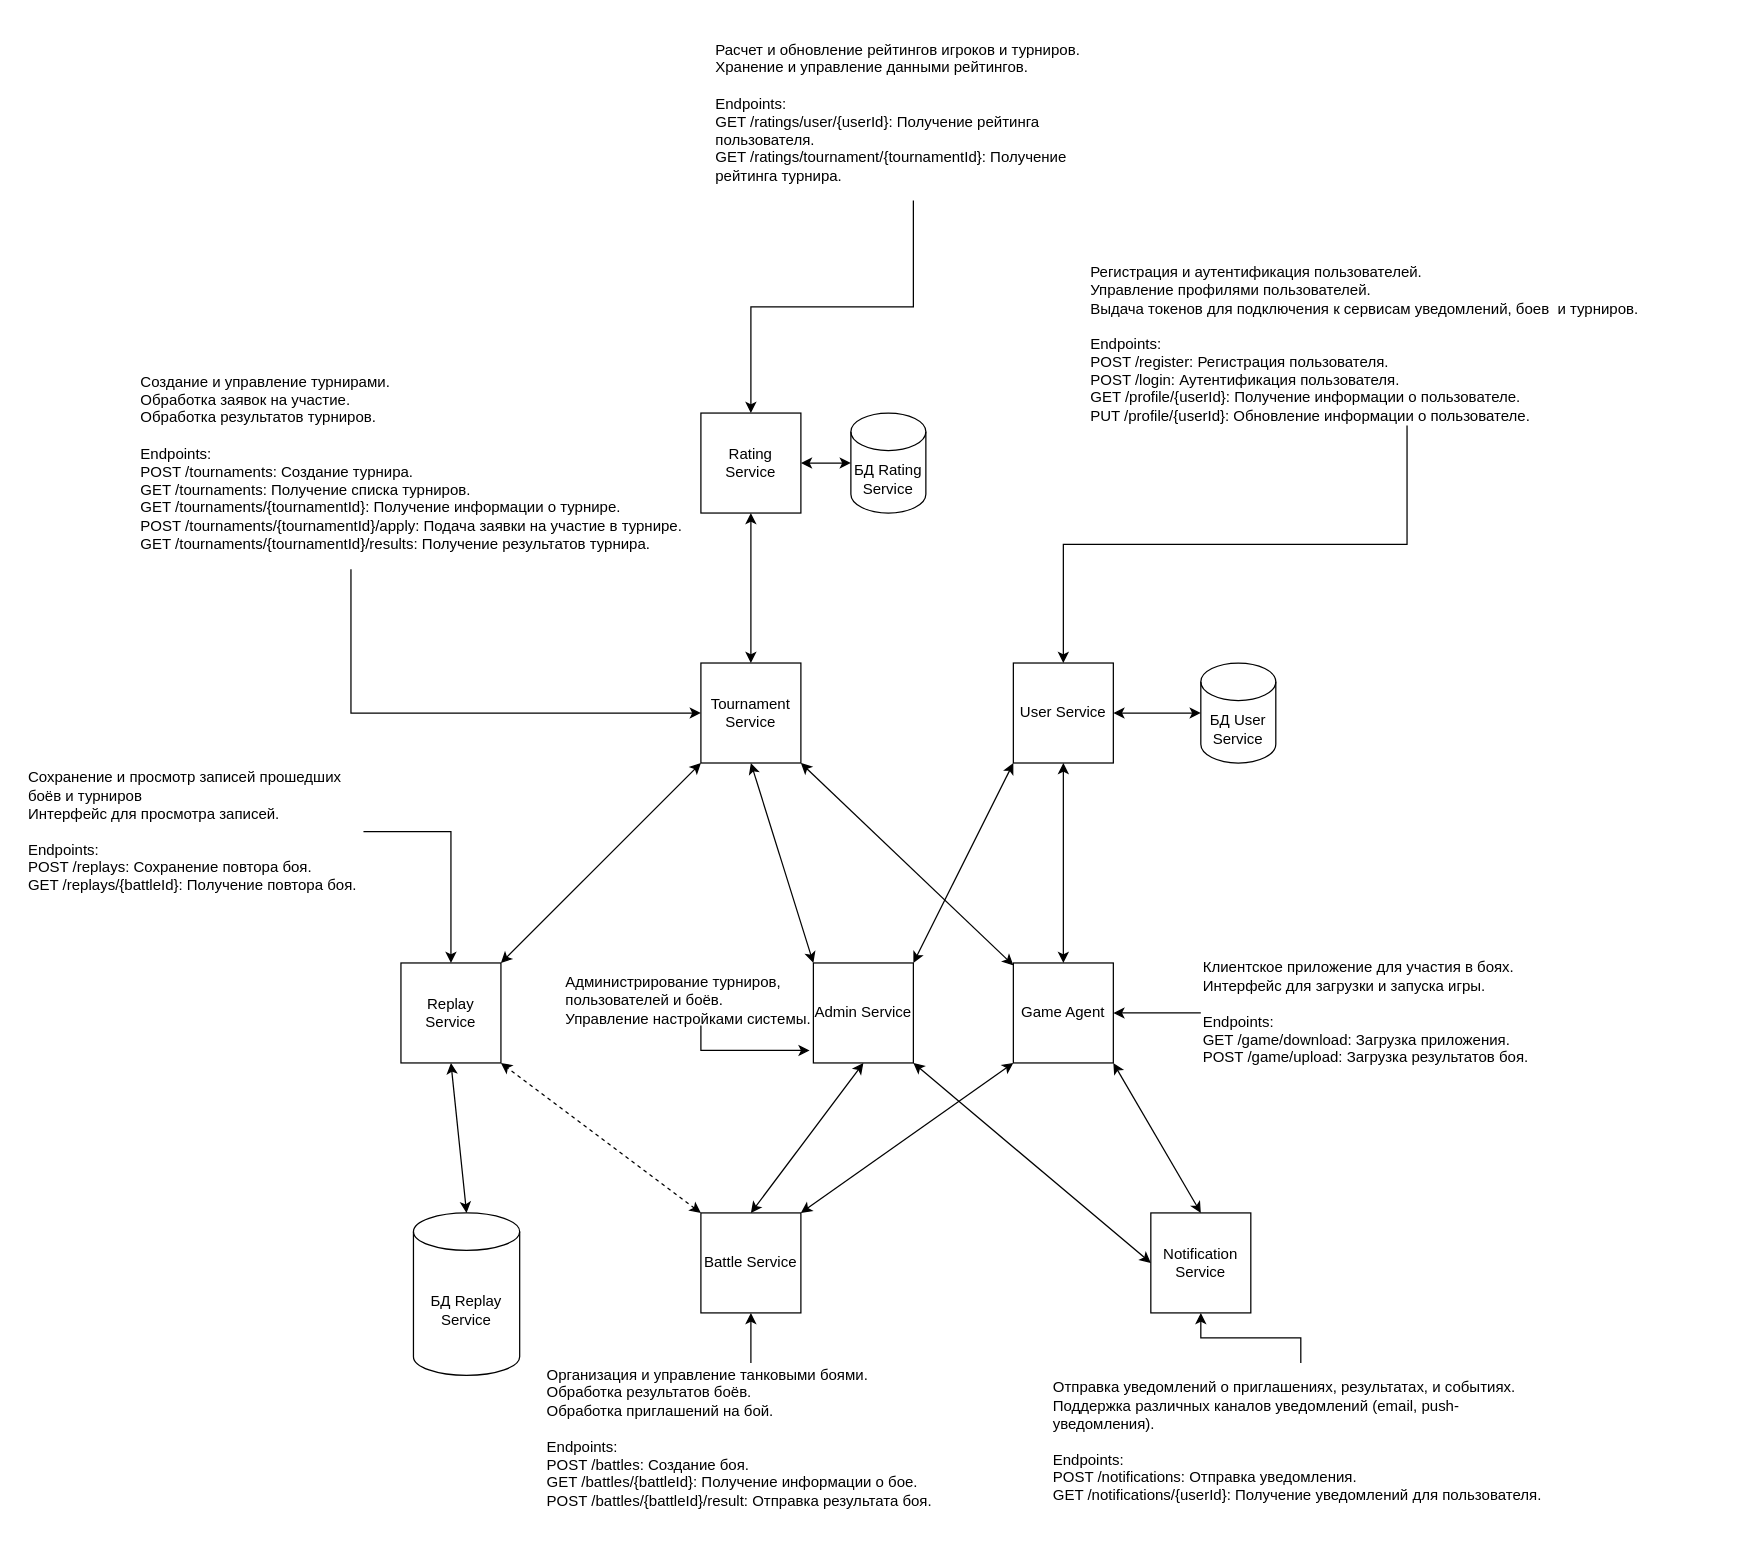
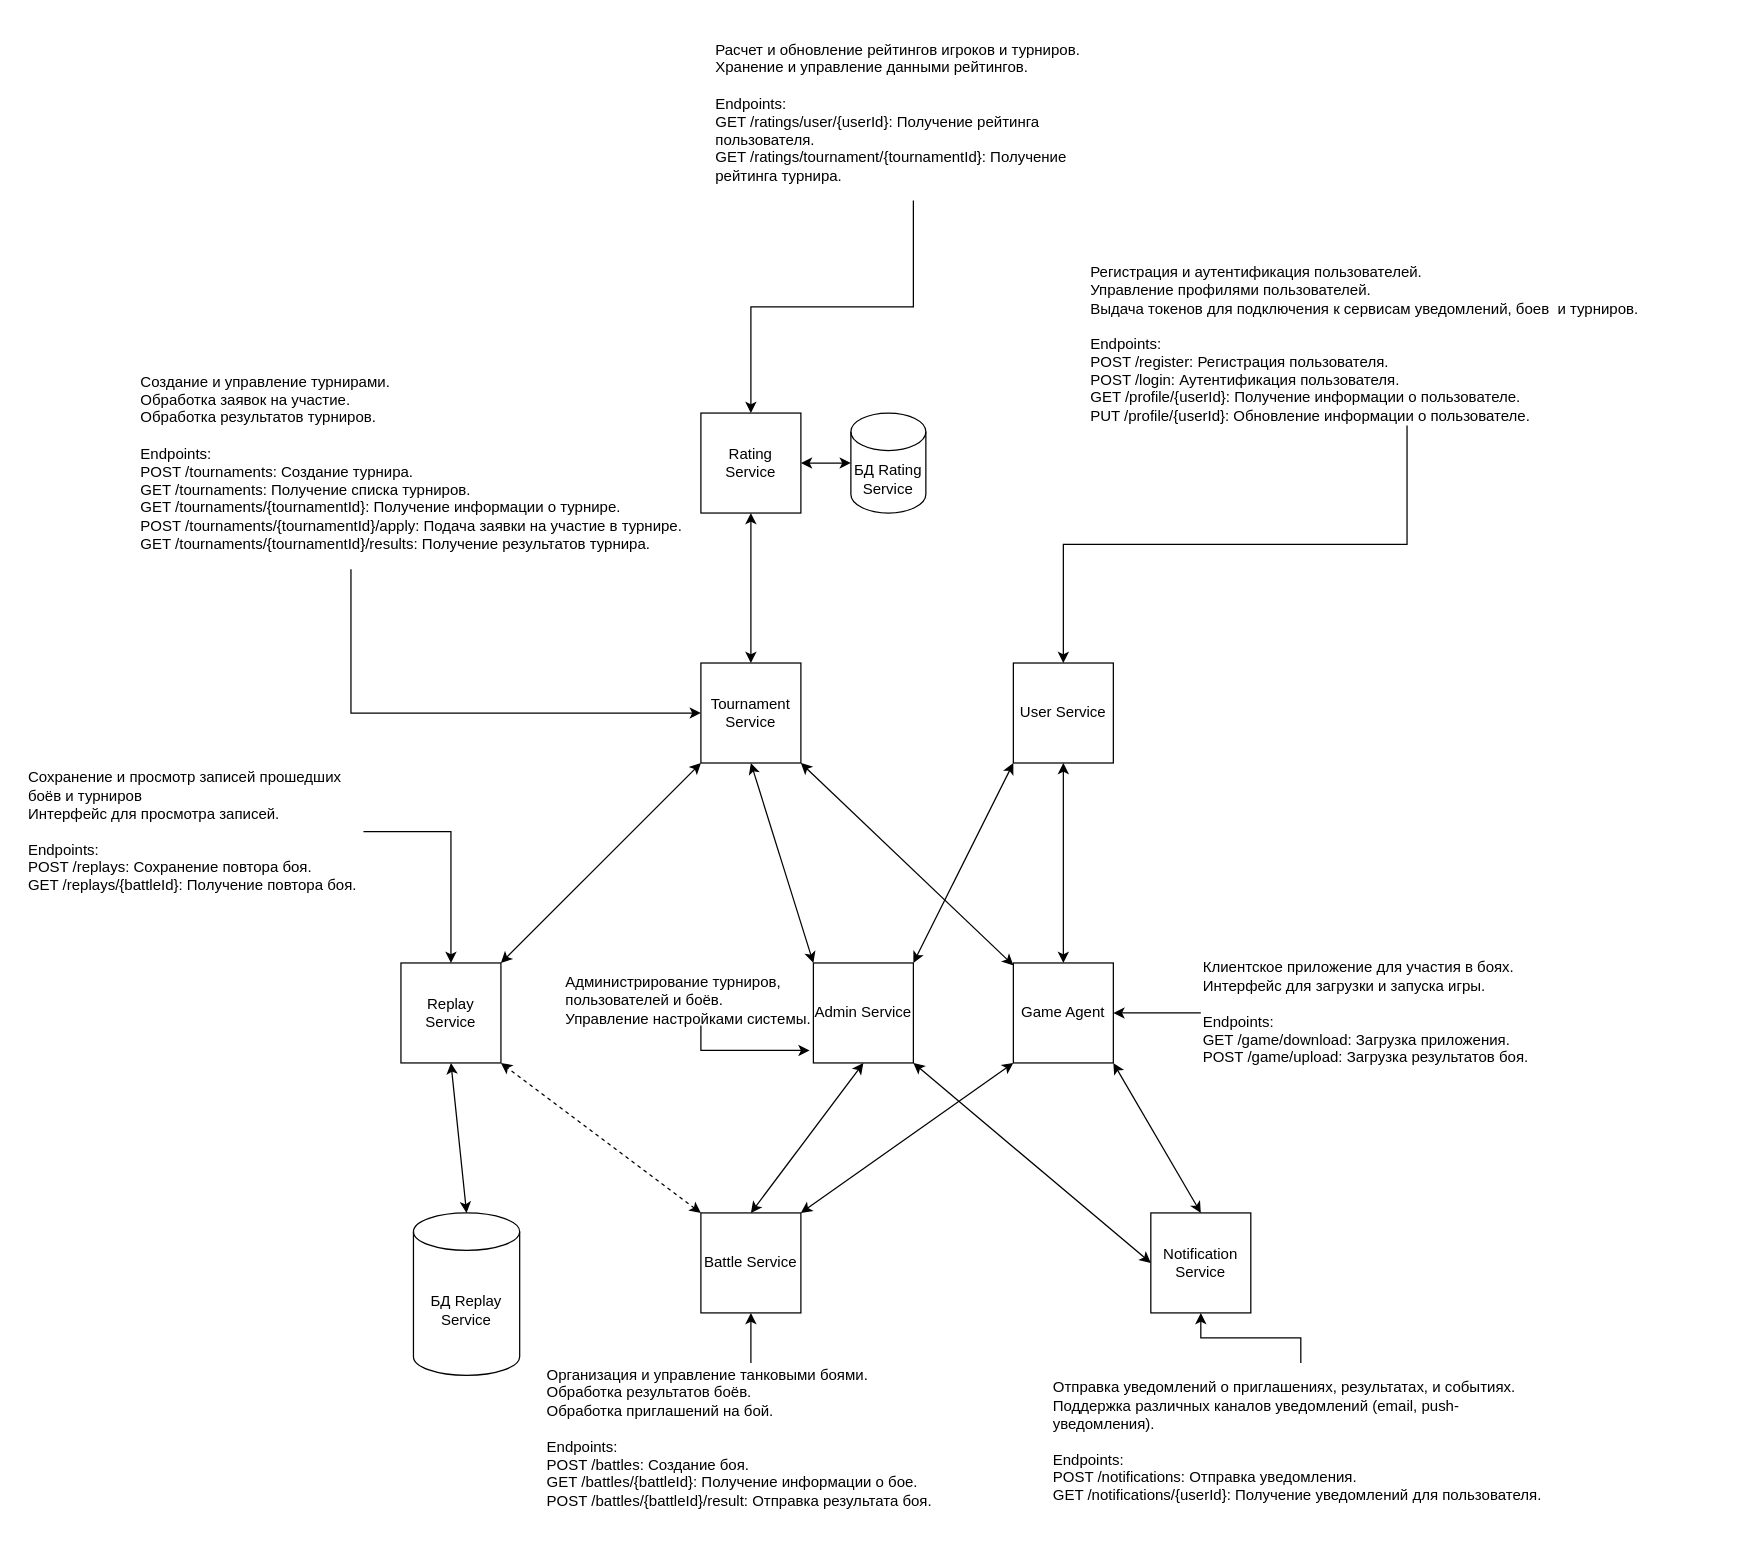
(1156, 713) -> none
(1238, 713) -> none
